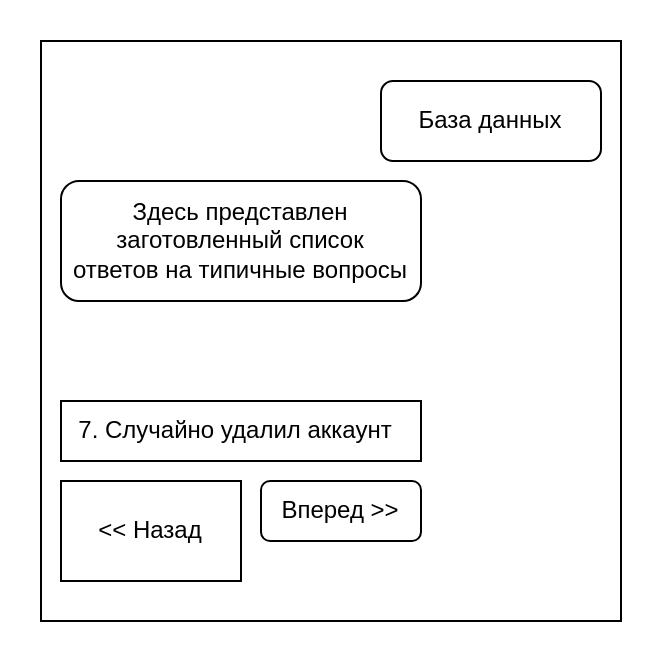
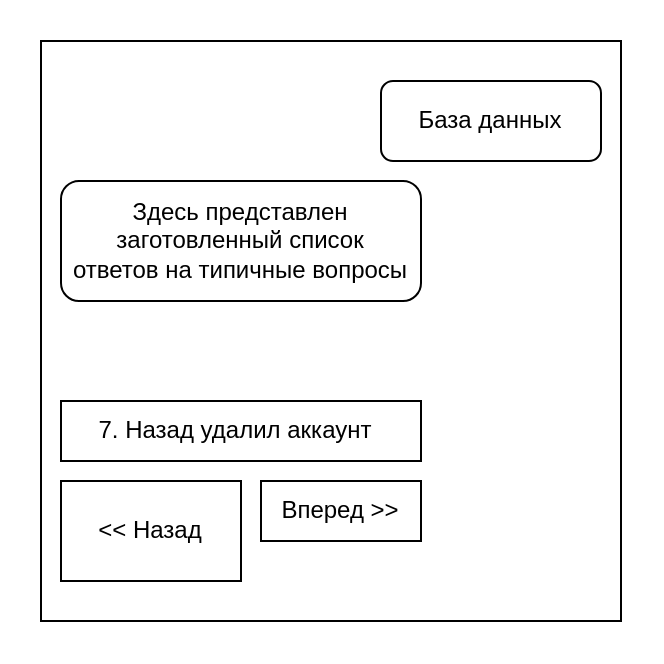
(236, 431) -> (236, 431)
(341, 511) -> (341, 511)
